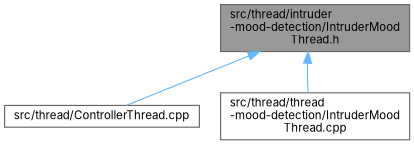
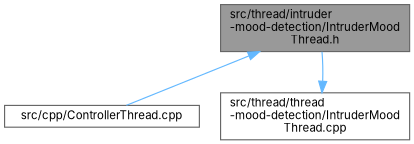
(307, 78) -> (323, 66)
(102, 116) -> (102, 116)
